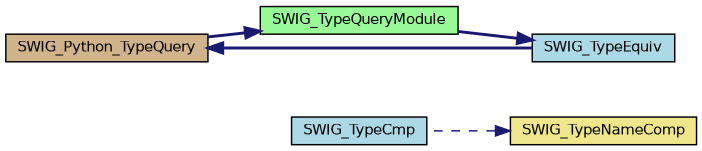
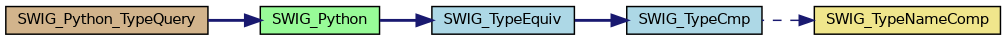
(359, 20) -> (320, 20)
(378, 48) -> (593, 20)
